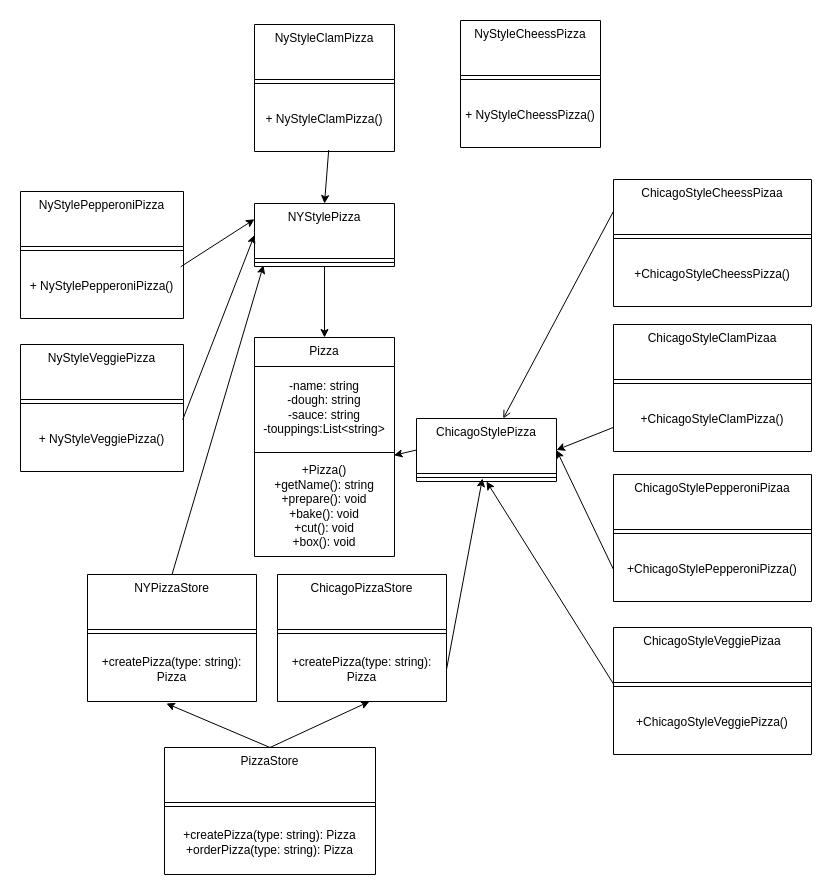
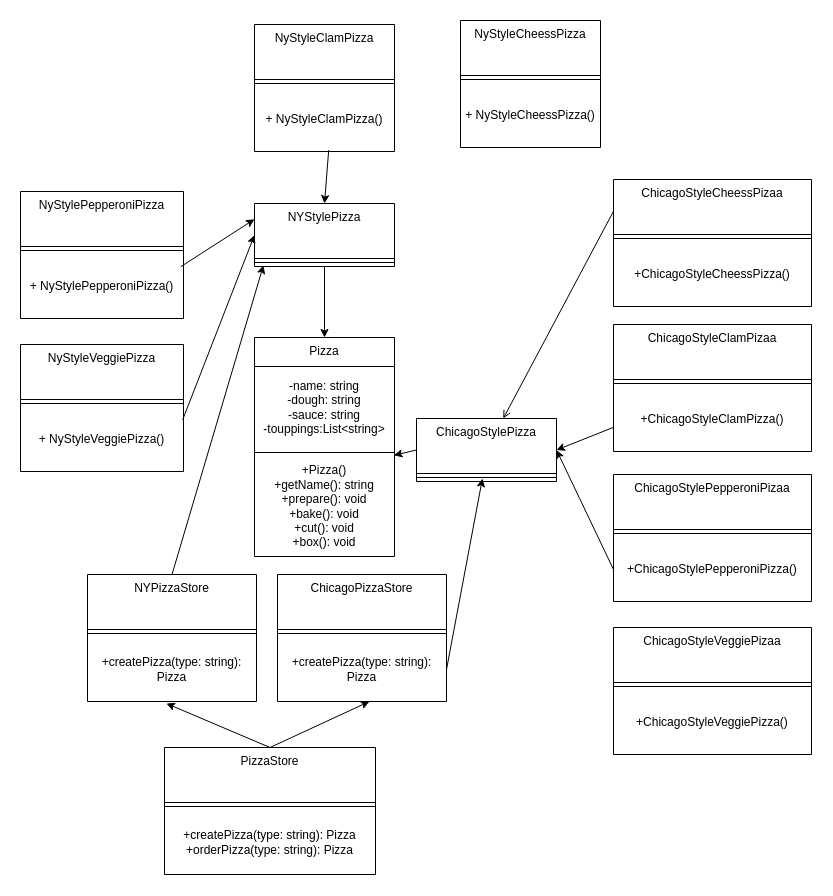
(552, 586) -> none
